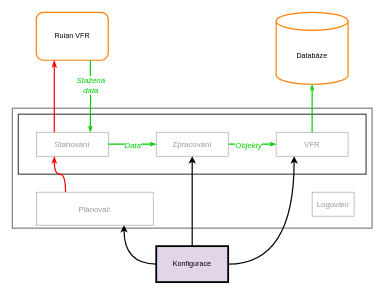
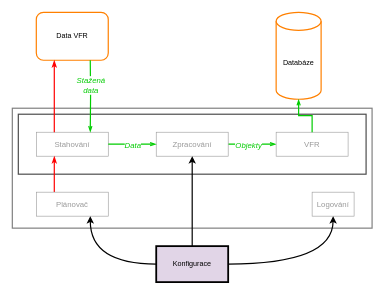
(72, 36) -> (72, 36)
(312, 48) -> (299, 56)
(95, 209) -> (72, 204)
(284, 225) -> (294, 258)
